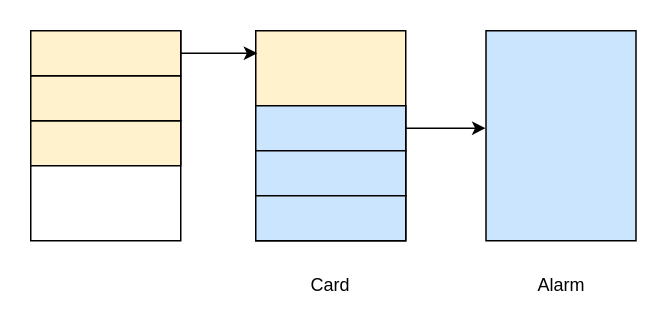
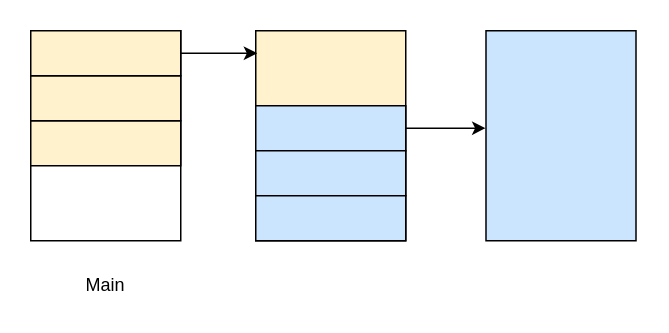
none -> (106, 286)
(331, 286) -> none
(561, 286) -> none
